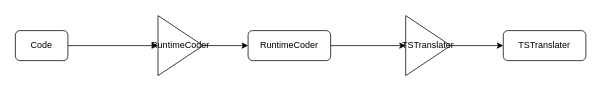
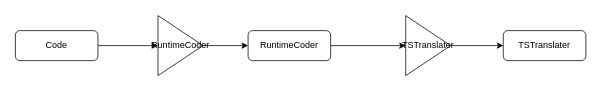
(42, 45) -> (57, 45)
